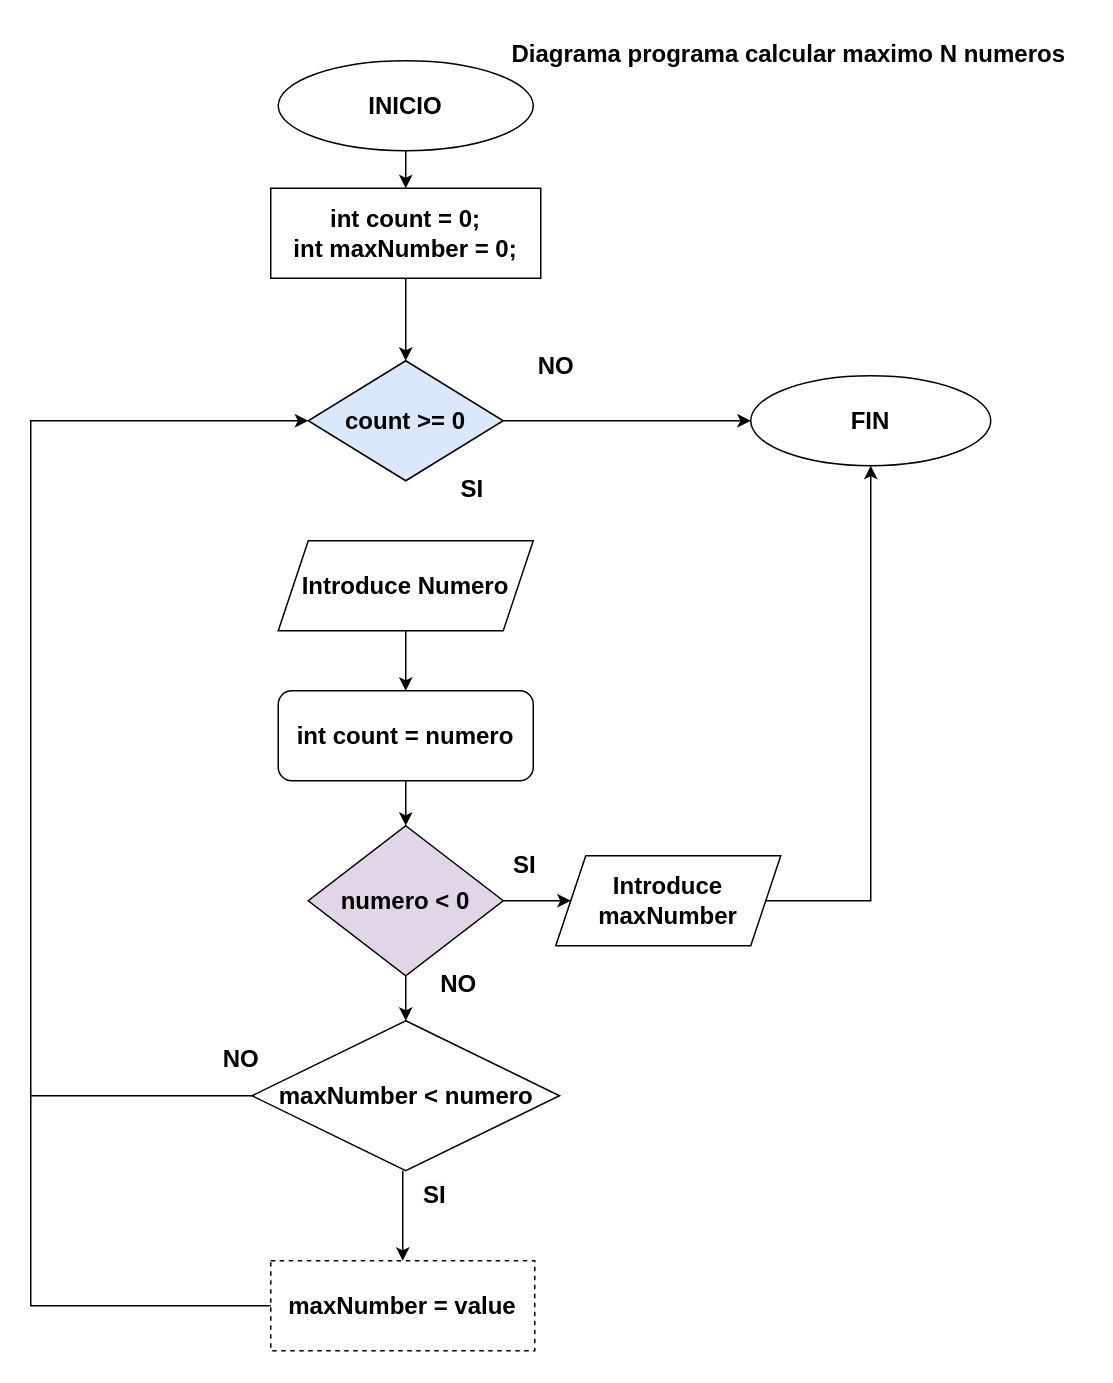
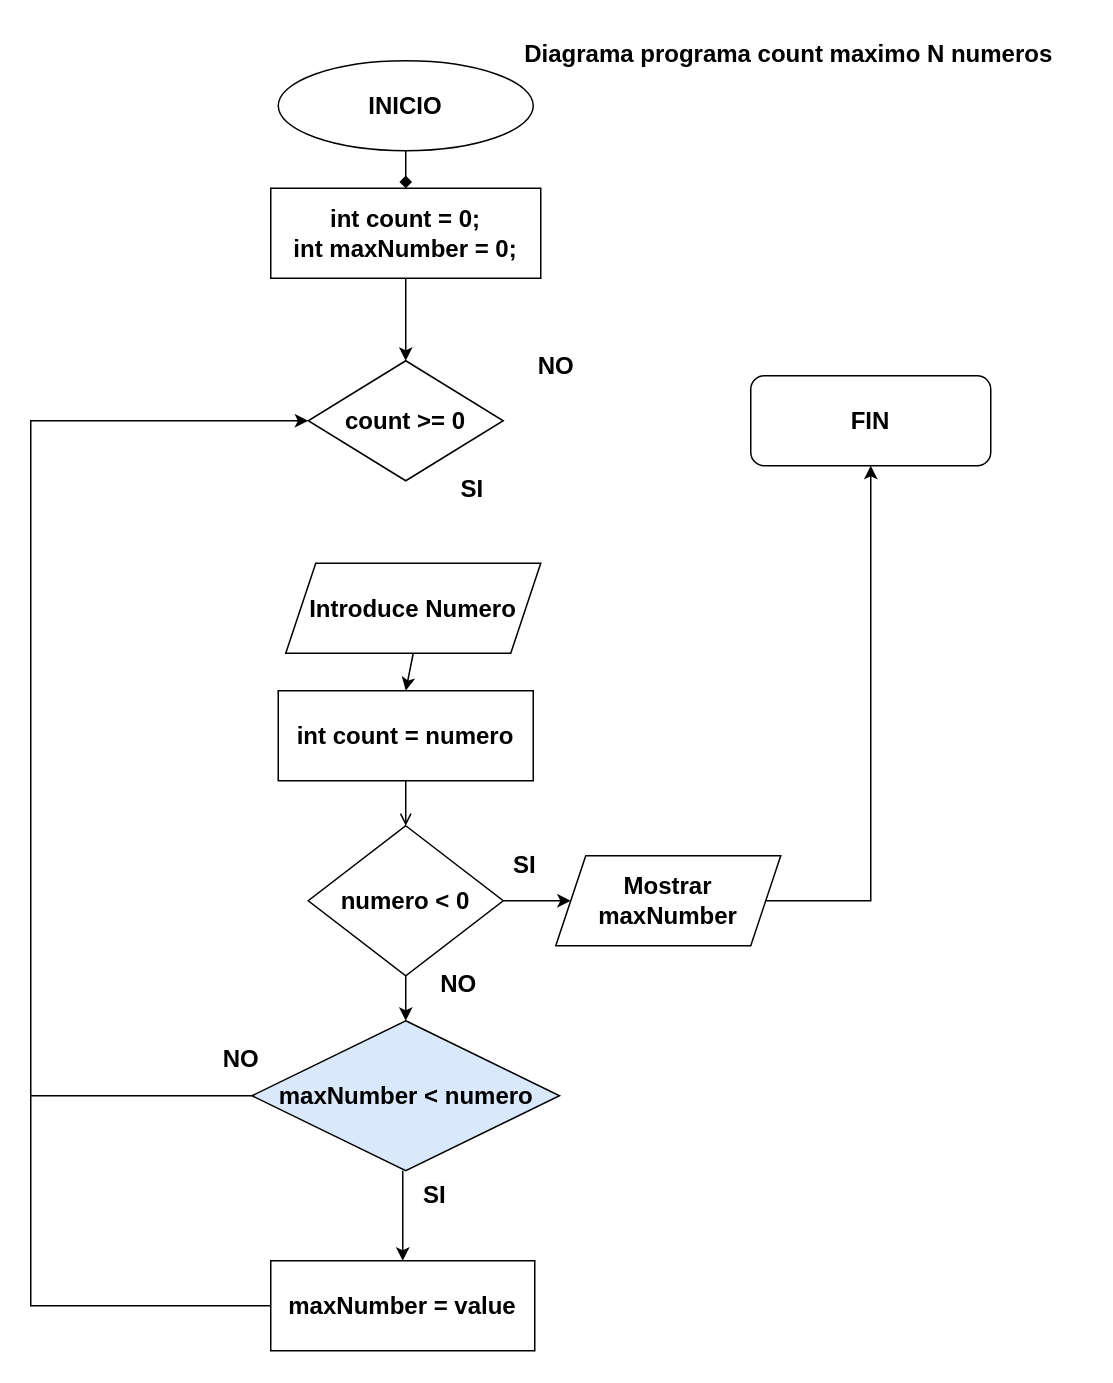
(789, 53) -> (789, 53)
(406, 177) -> (406, 176)
(406, 421) -> (406, 421)
(622, 421) -> none
(871, 421) -> (871, 421)
(406, 586) -> (413, 608)
(406, 736) -> (406, 736)
(406, 814) -> (406, 816)
(406, 901) -> (406, 901)
(668, 901) -> (668, 901)
(406, 1096) -> (406, 1096)
(403, 1306) -> (403, 1306)
